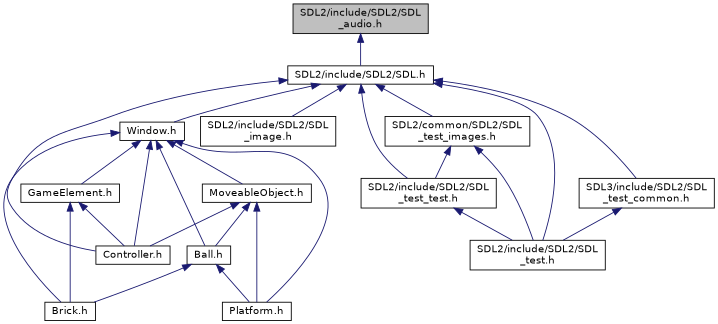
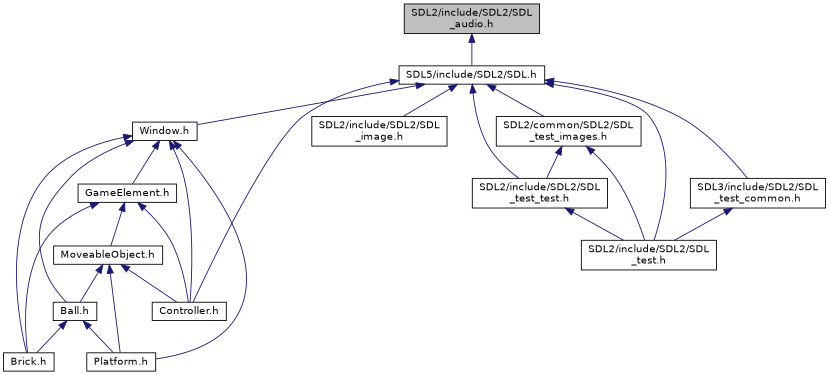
(361, 75) -> (472, 75)
(208, 164) -> (116, 228)
